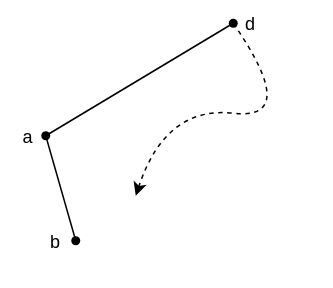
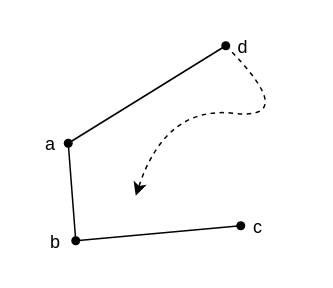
(233, 23) -> (226, 46)
(46, 136) -> (68, 143)
none -> (241, 226)
none -> (159, 233)
